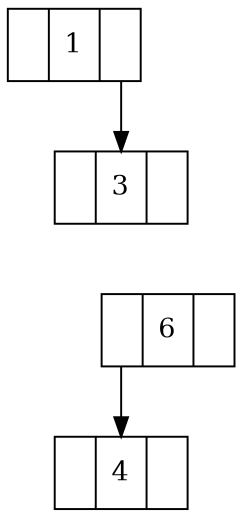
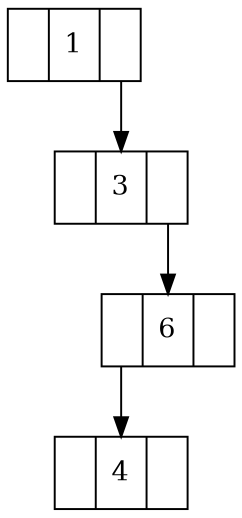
none -> (168, 249)
